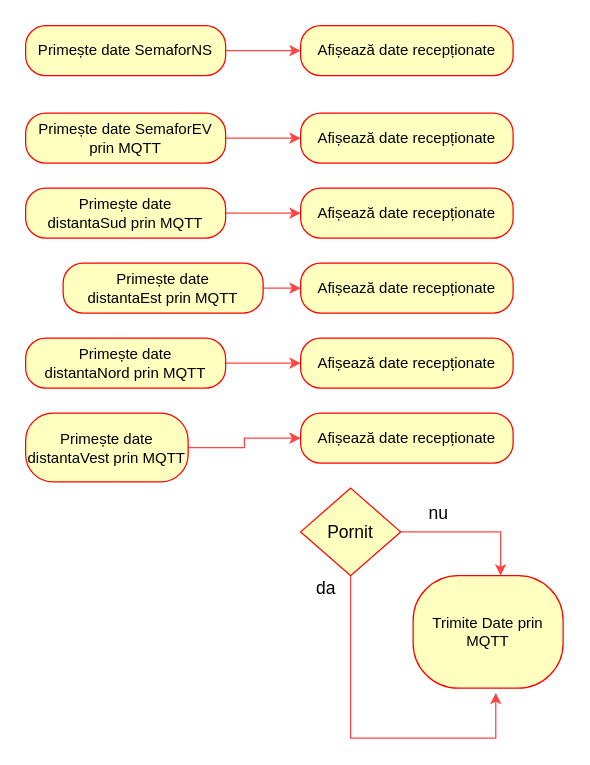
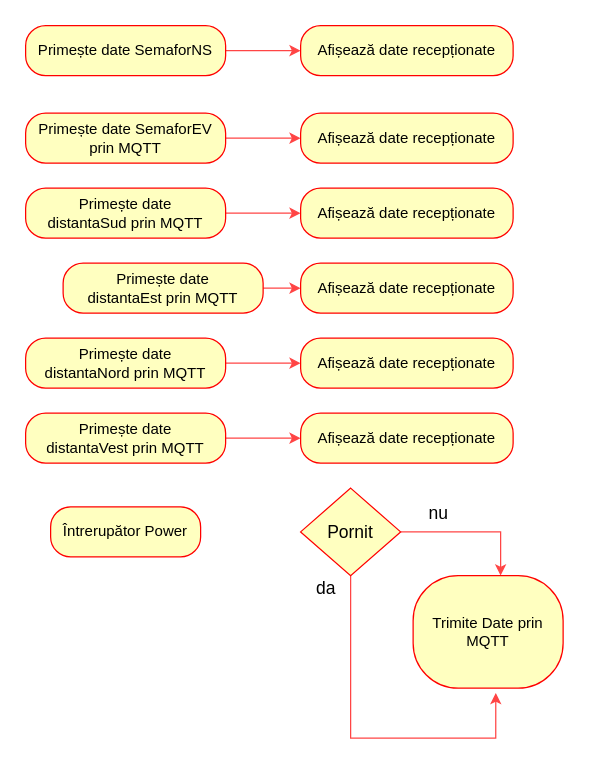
(107, 448) -> (126, 438)
none -> (126, 532)
